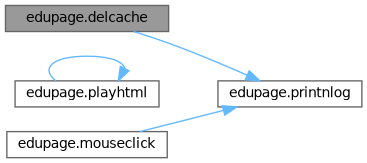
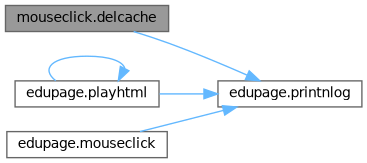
(87, 19) -> (87, 19)
none -> (182, 94)
